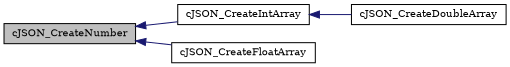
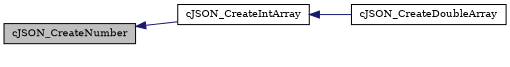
(244, 53) -> none
